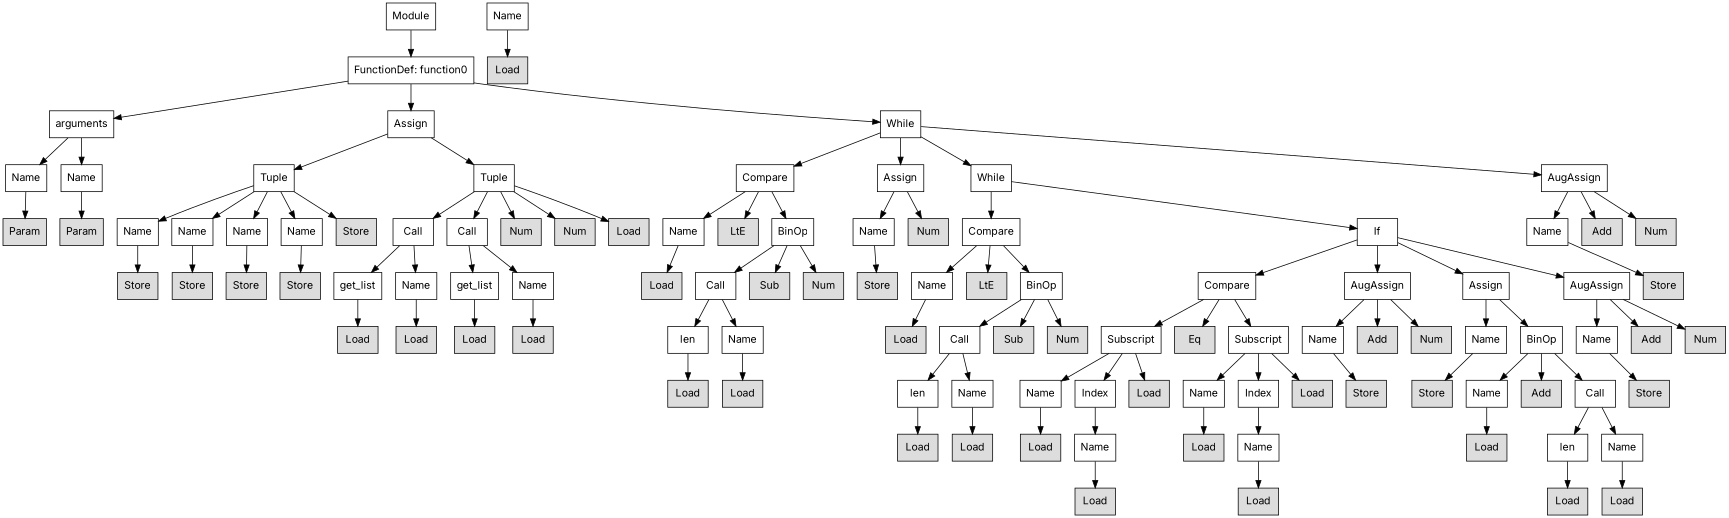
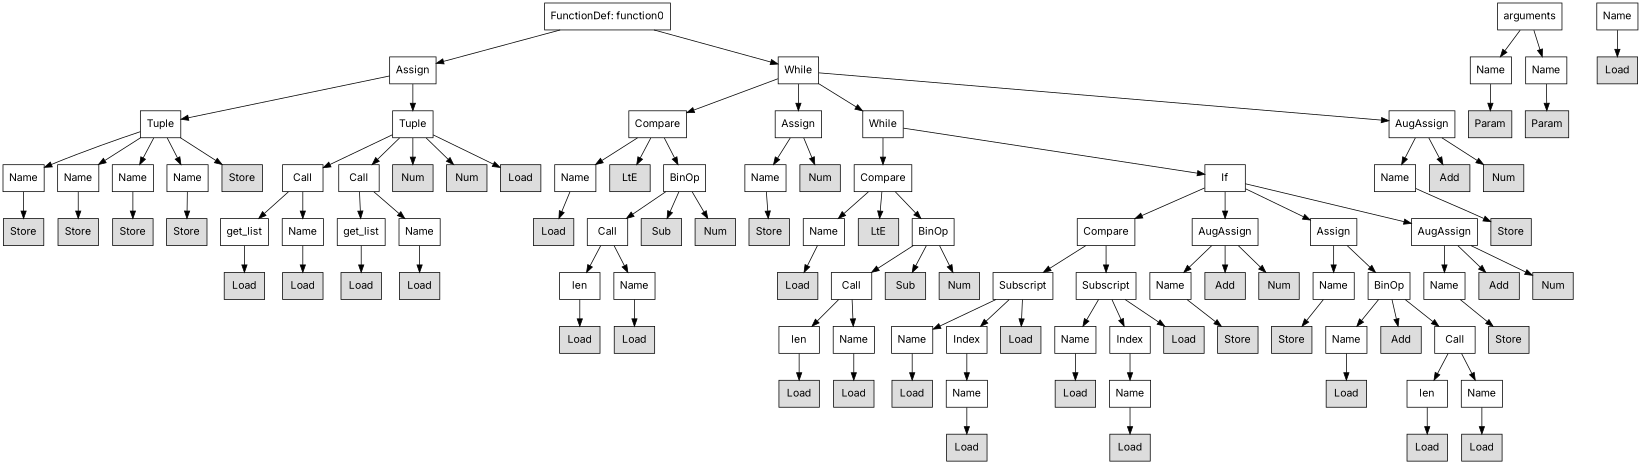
(411, 16) -> none
(235, 99) -> none
(1195, 340) -> none
